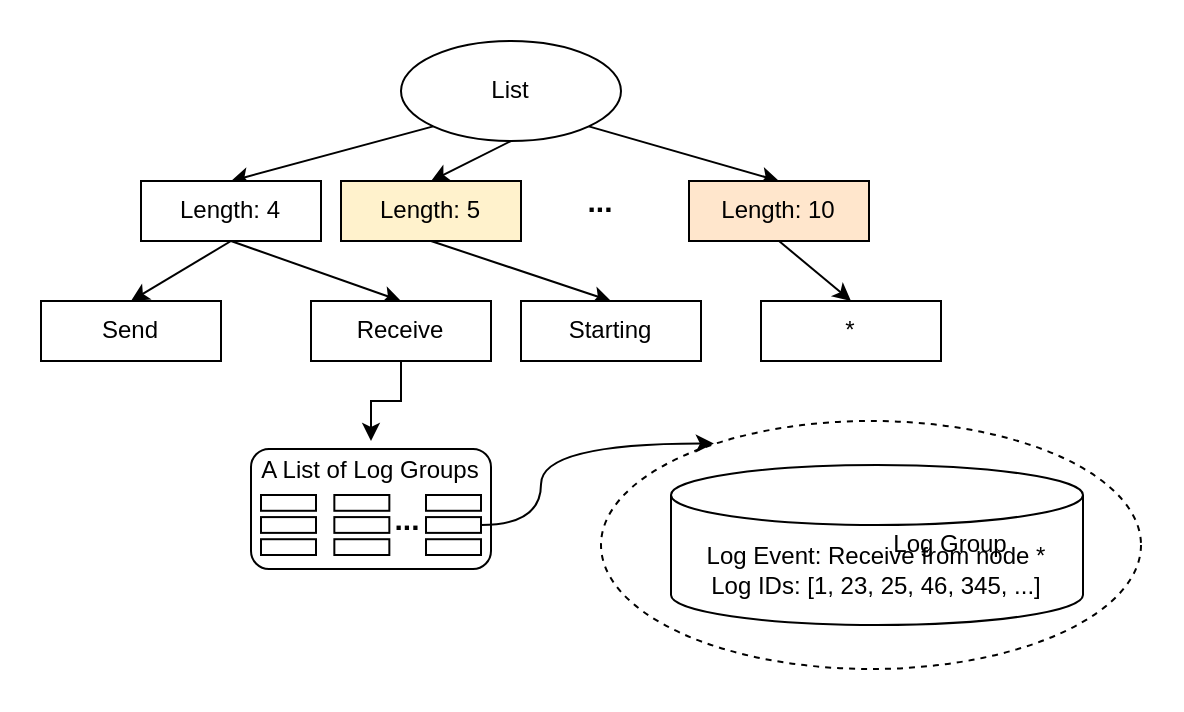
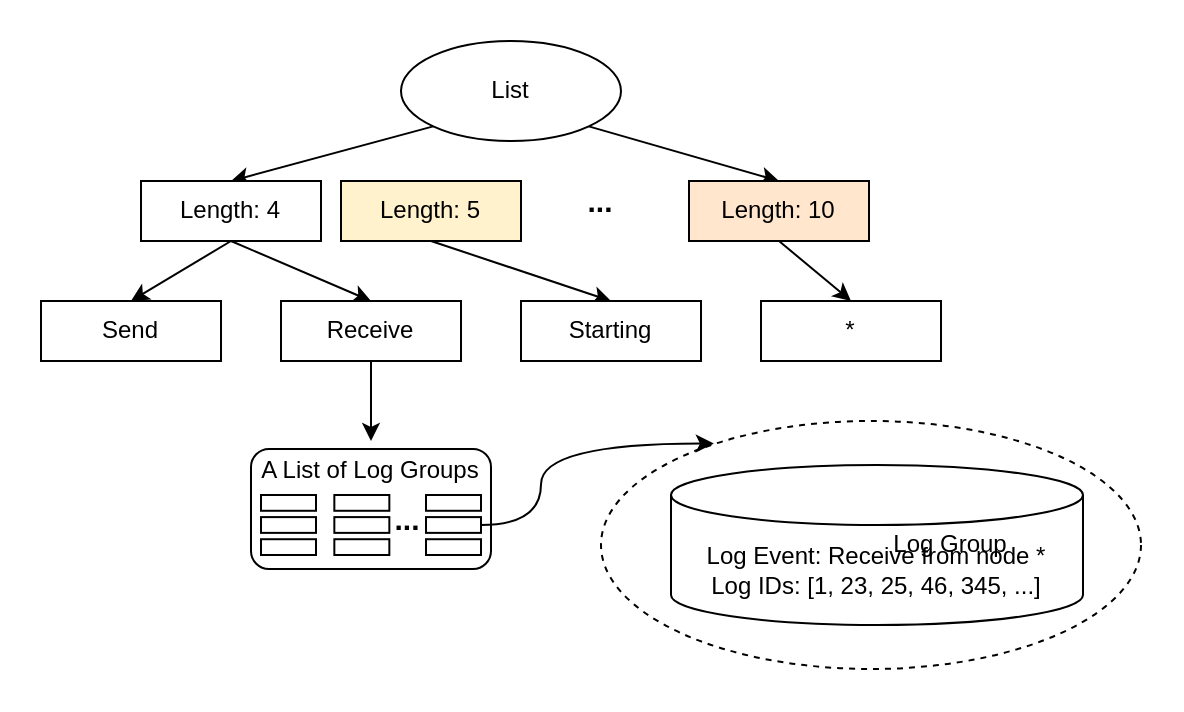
(477, 158) -> none
(401, 331) -> (371, 331)
